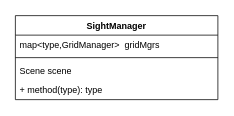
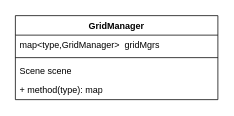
(117, 26) -> (117, 26)
(67, 91) -> (64, 91)
